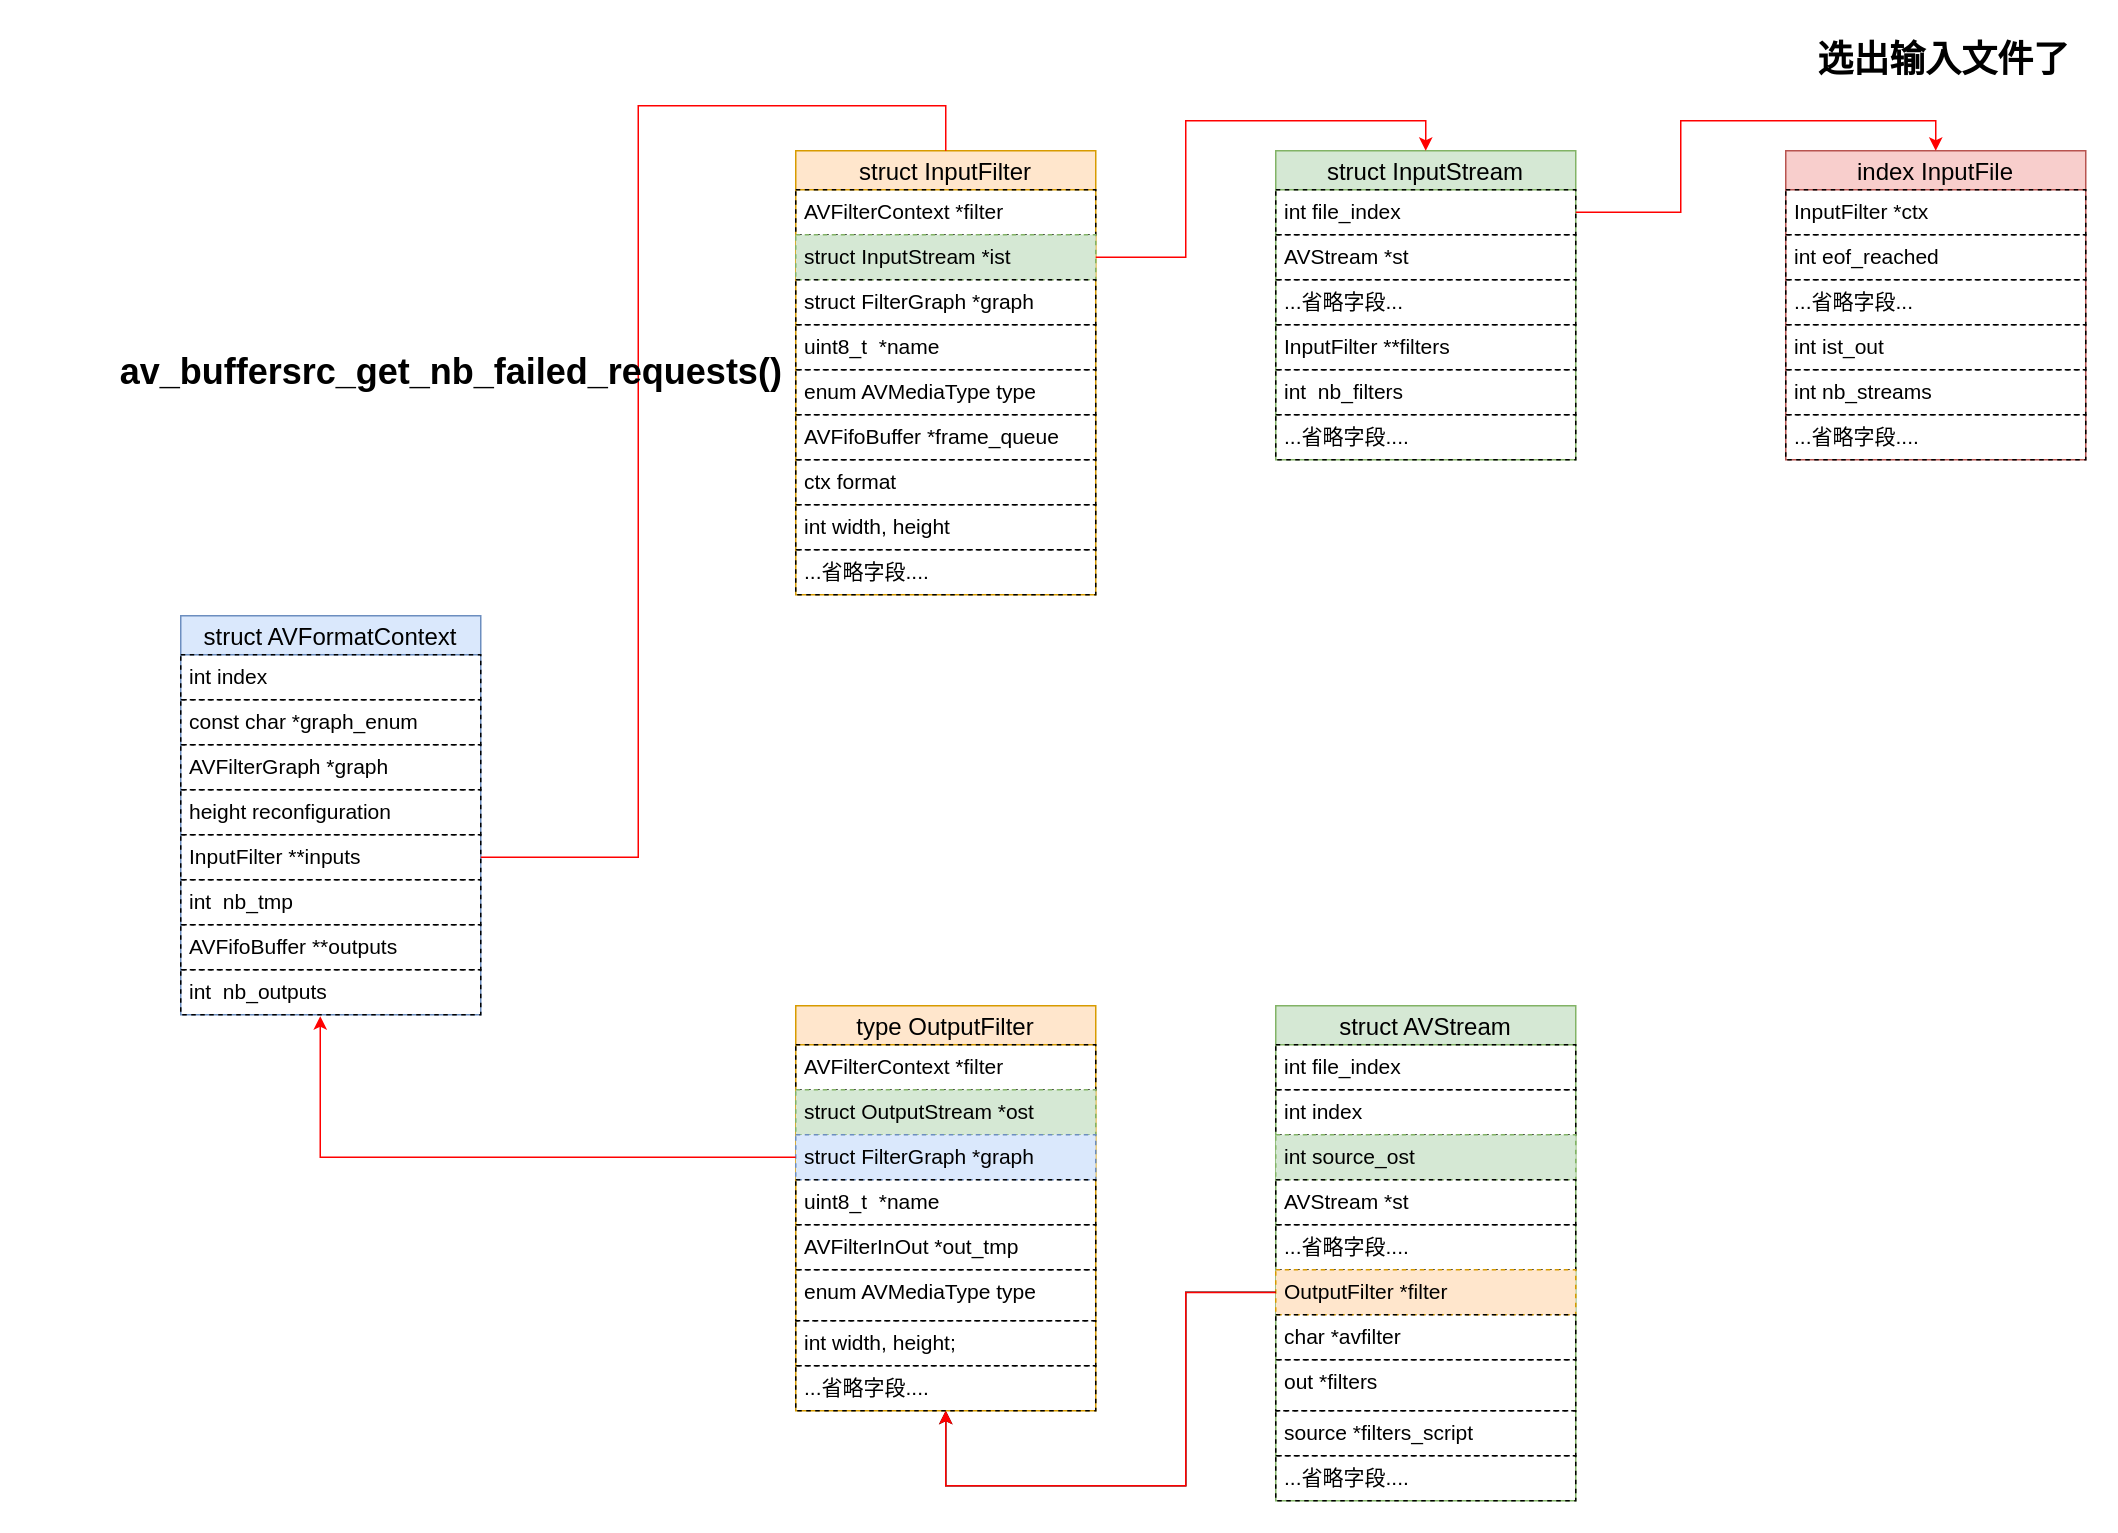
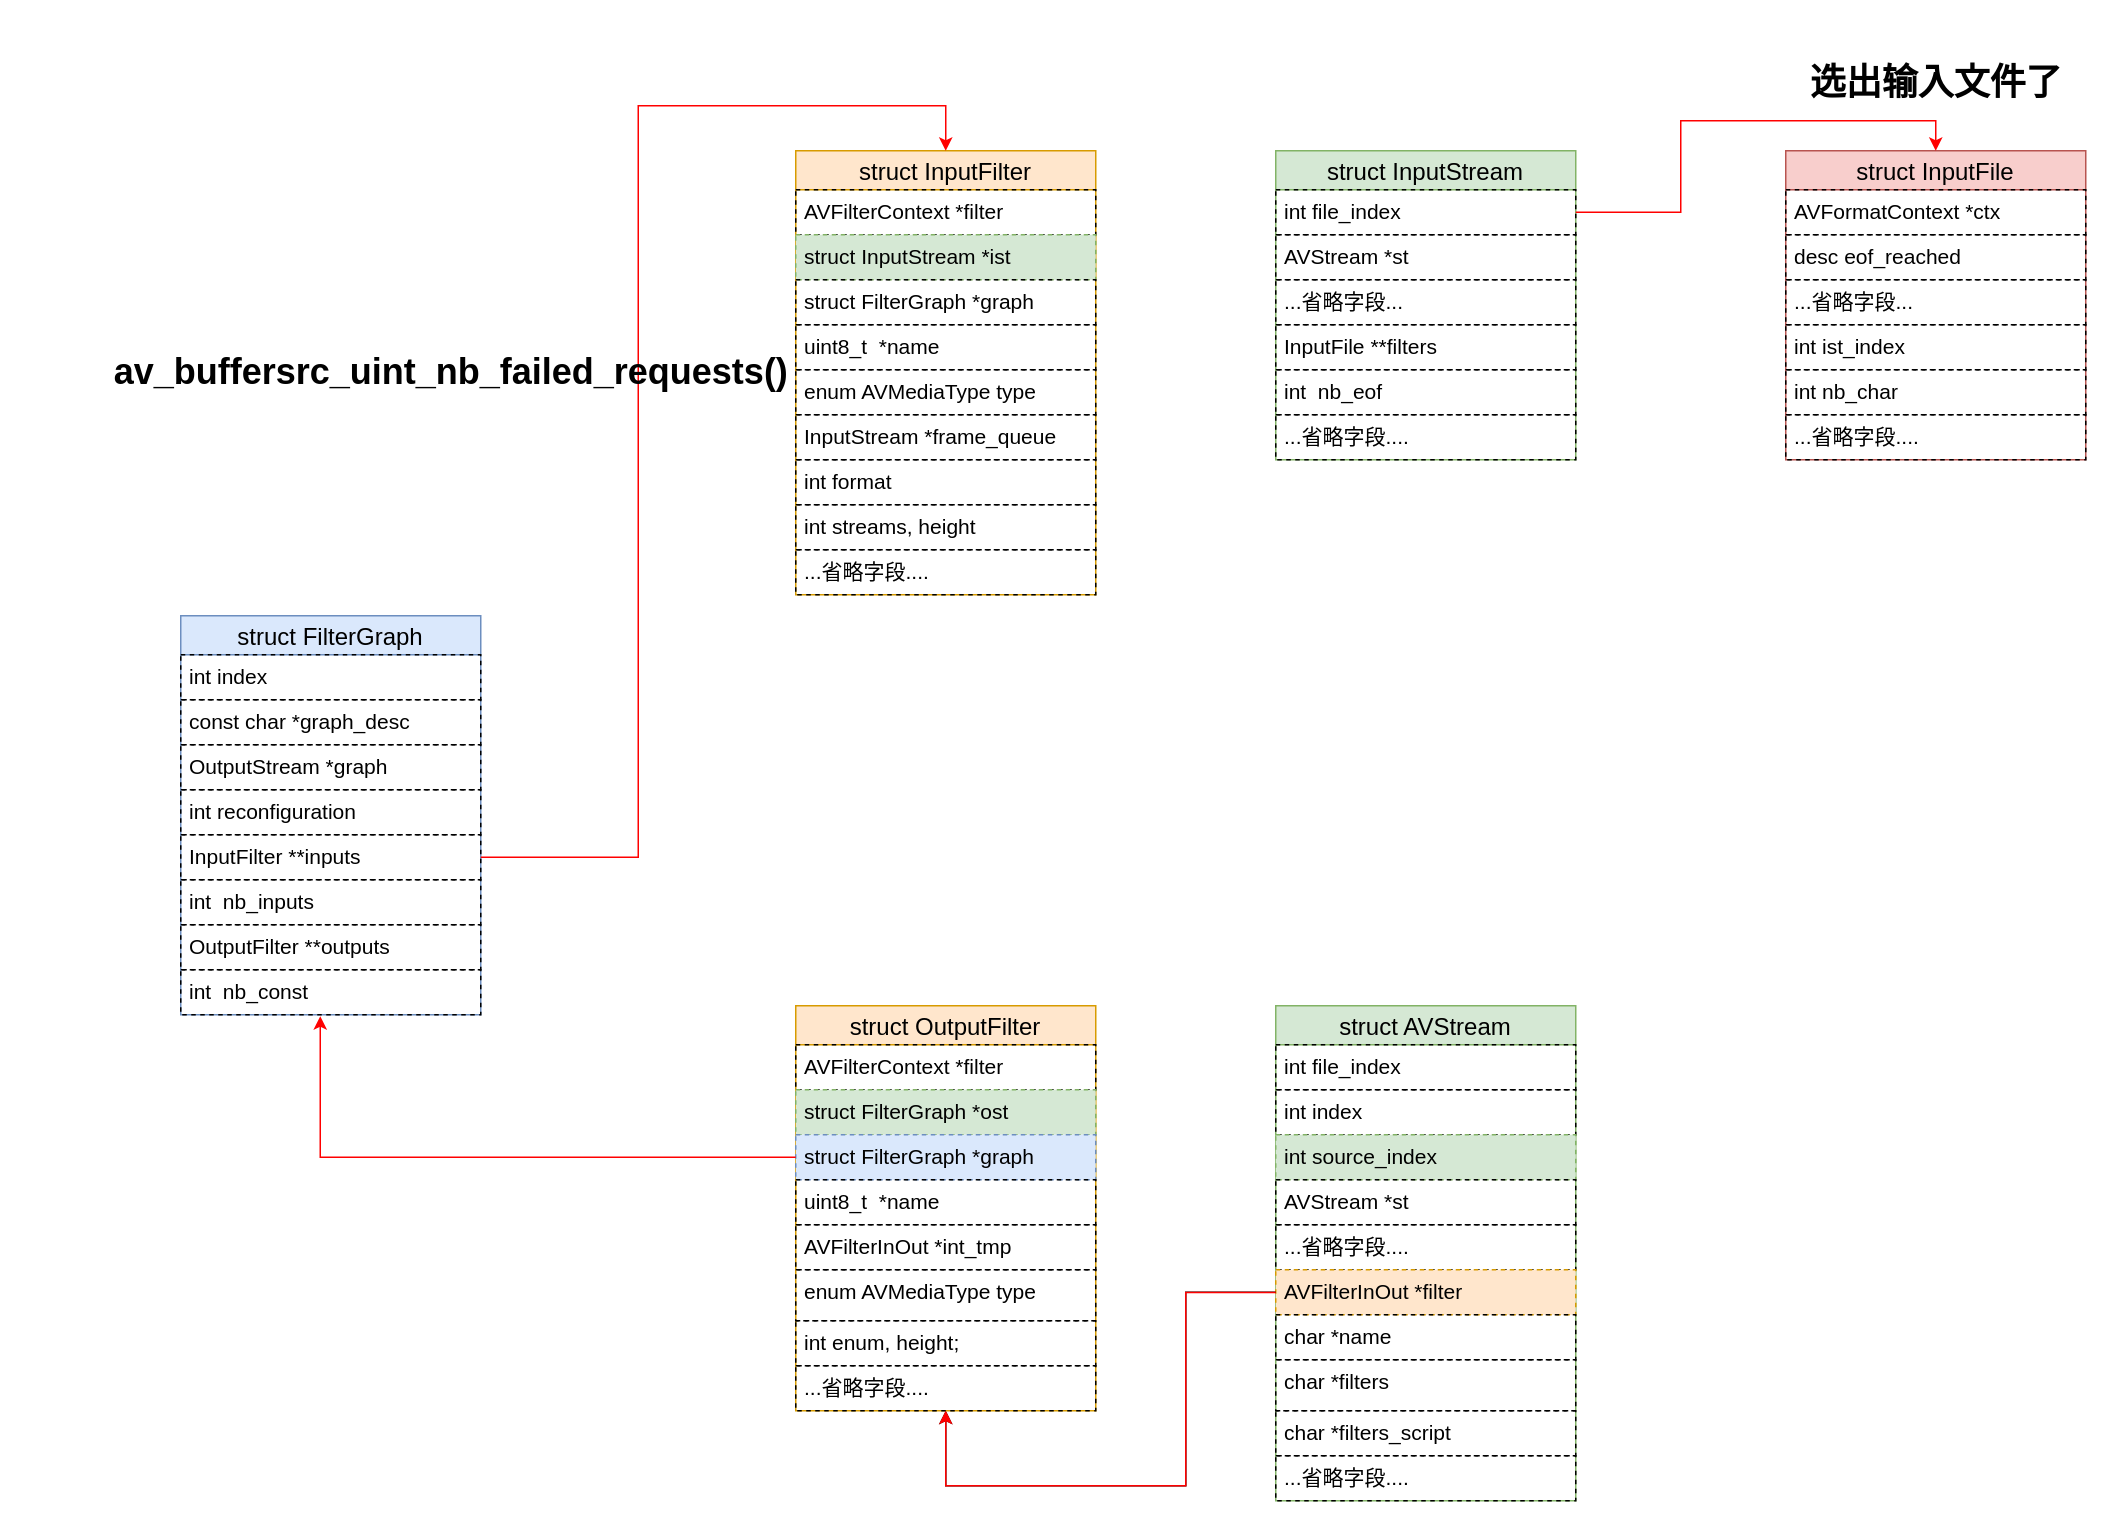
(1943, 61) -> (1936, 83)
(1203, 121) -> none
(946, 143) -> (946, 139)
(1935, 172) -> (1935, 172)
(1880, 212) -> (1909, 212)
(1877, 257) -> (1885, 257)
(1394, 347) -> (1382, 347)
(1850, 347) -> (1860, 347)
(452, 373) -> (452, 373)
(1361, 392) -> (1343, 392)
(1871, 392) -> (1853, 392)
(946, 437) -> (942, 437)
(860, 482) -> (857, 482)
(888, 527) -> (902, 527)
(330, 637) -> (330, 637)
(313, 722) -> (313, 722)
(298, 767) -> (298, 767)
(307, 812) -> (290, 812)
(248, 902) -> (263, 902)
(313, 947) -> (310, 947)
(272, 992) -> (260, 992)
(945, 1027) -> (945, 1027)
(940, 1112) -> (928, 1112)
(1361, 1157) -> (1370, 1157)
(925, 1247) -> (922, 1247)
(1388, 1292) -> (1394, 1292)
(1358, 1337) -> (1340, 1337)
(891, 1343) -> (888, 1343)
(1346, 1382) -> (1352, 1382)
(1402, 1433) -> (1391, 1433)
